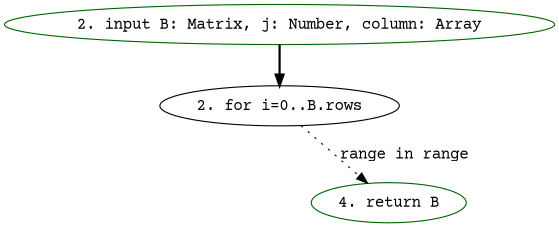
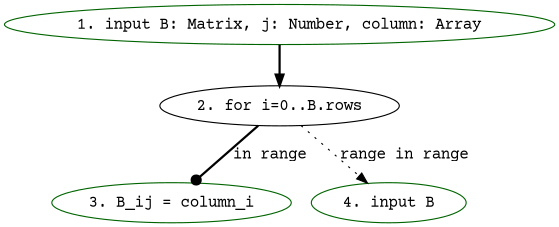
(280, 25) -> (280, 25)
none -> (172, 203)
(389, 203) -> (389, 203)
